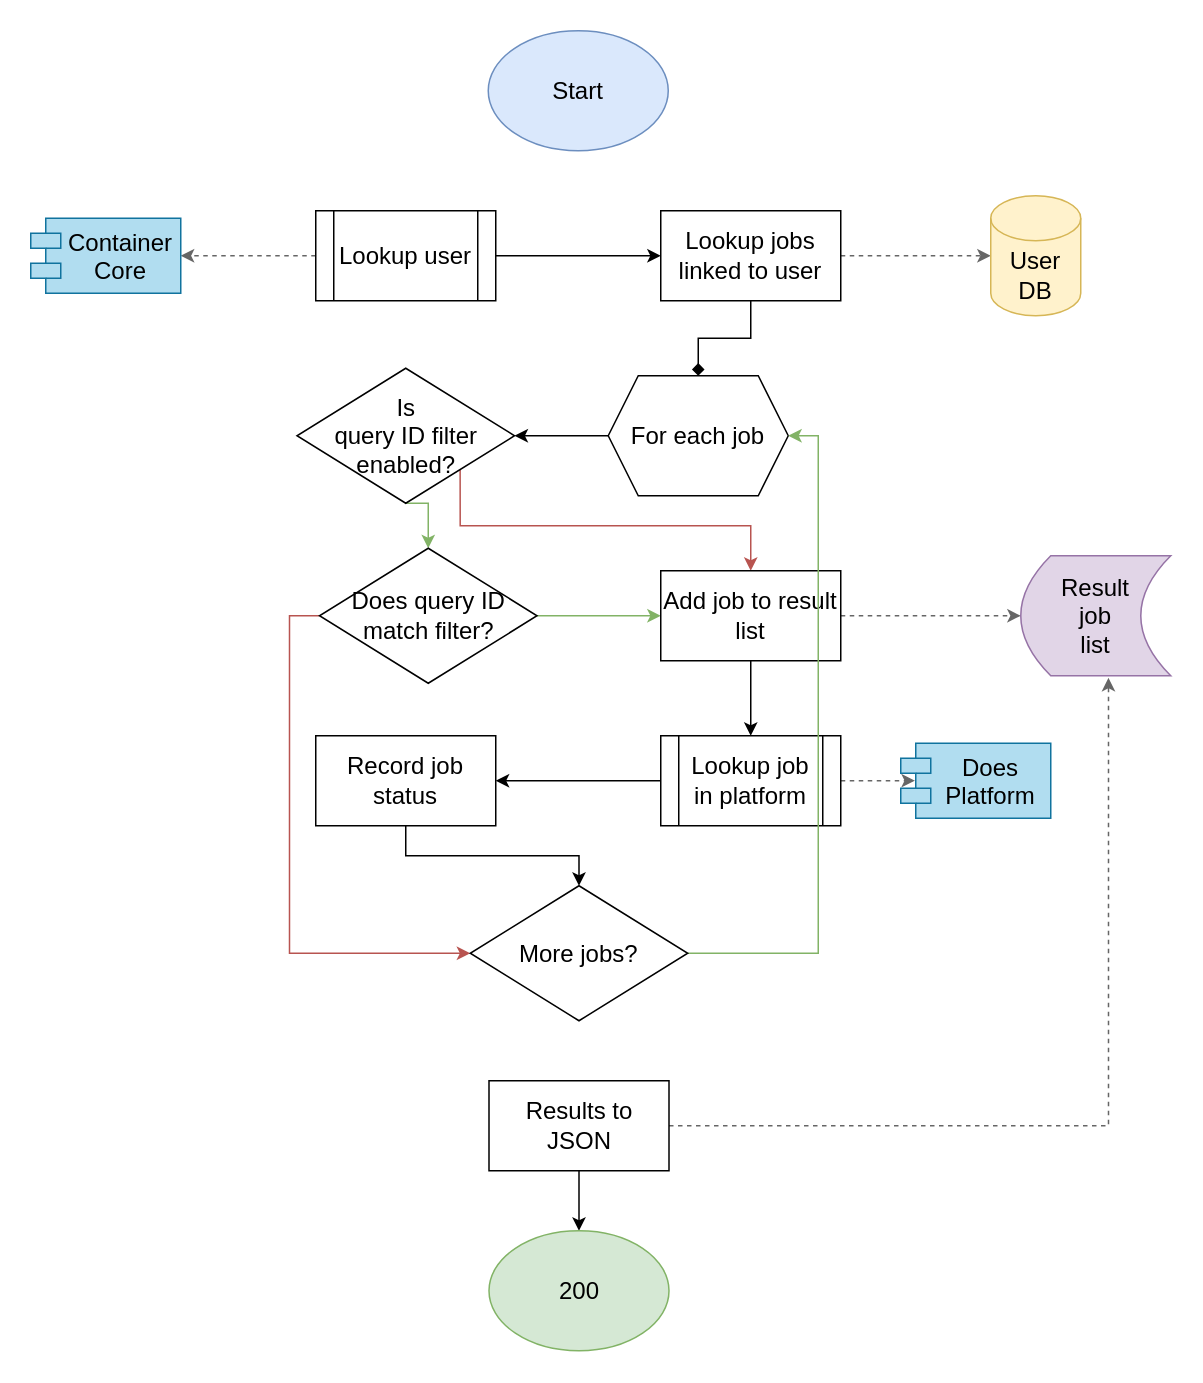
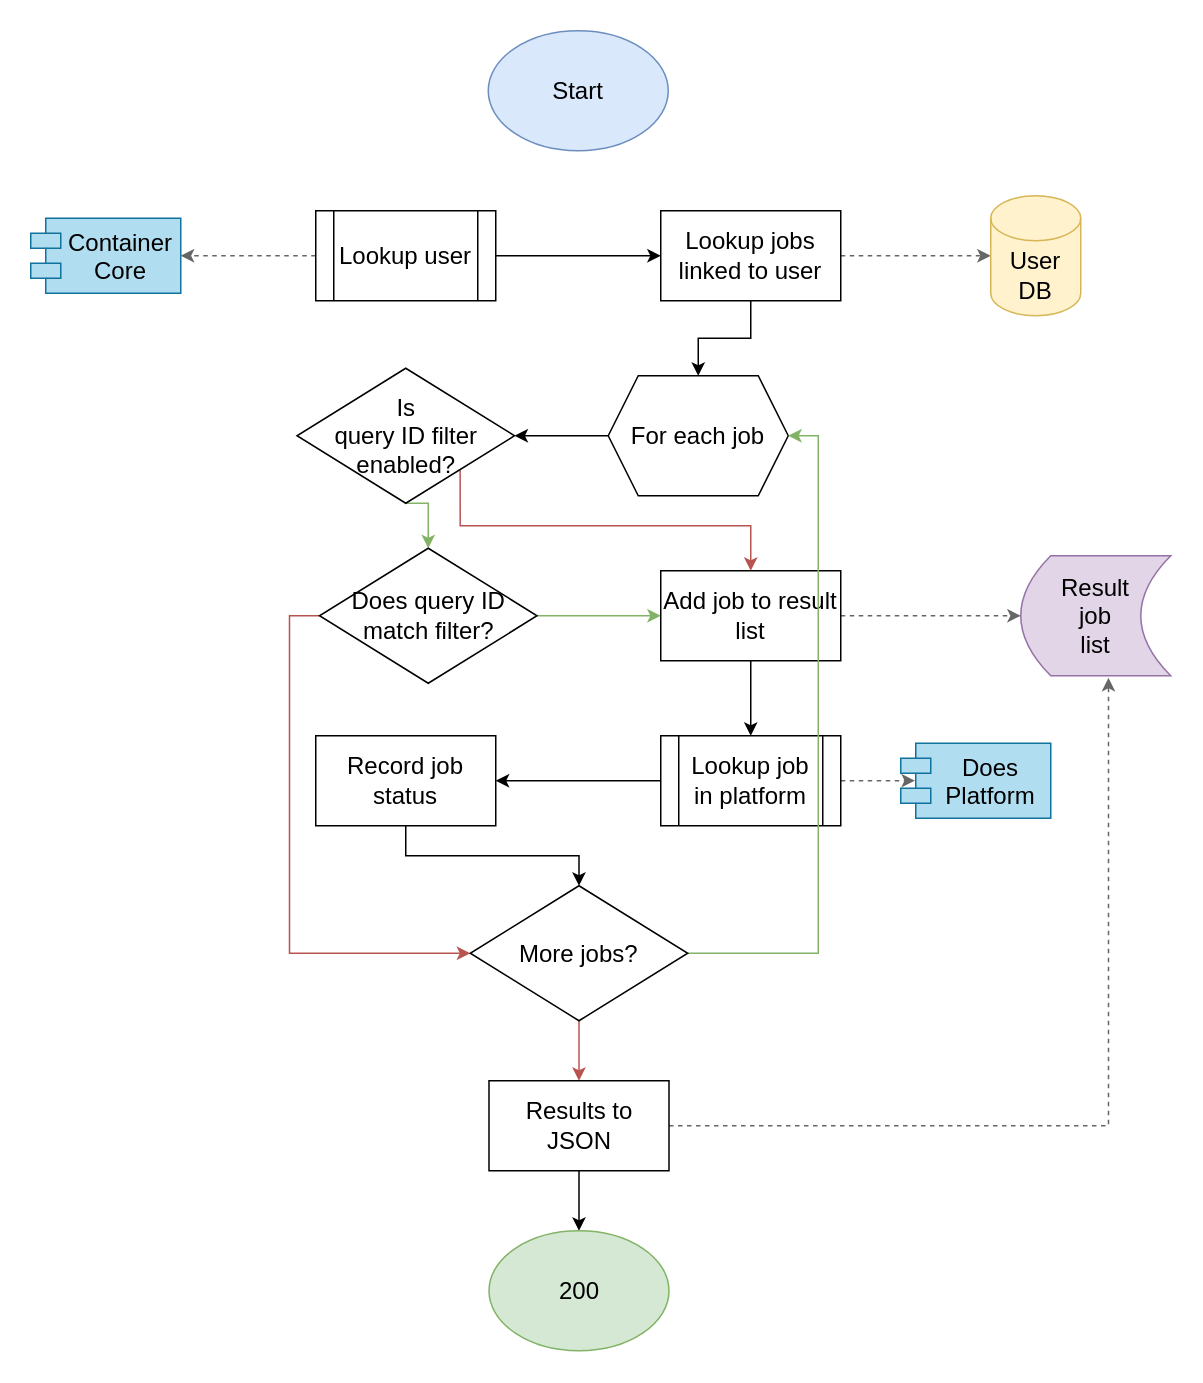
(698, 363) -> (698, 364)
none -> (579, 1046)
